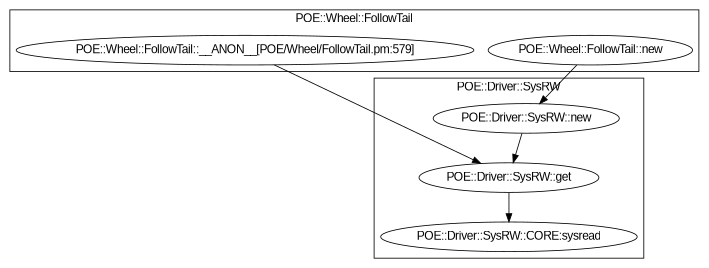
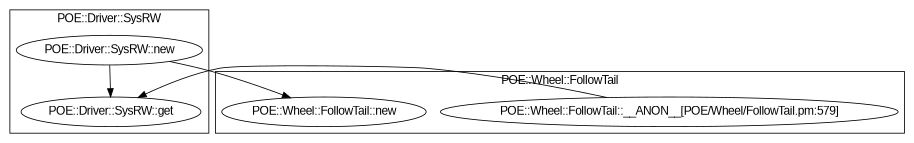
(559, 84) -> (230, 77)
(509, 237) -> none
